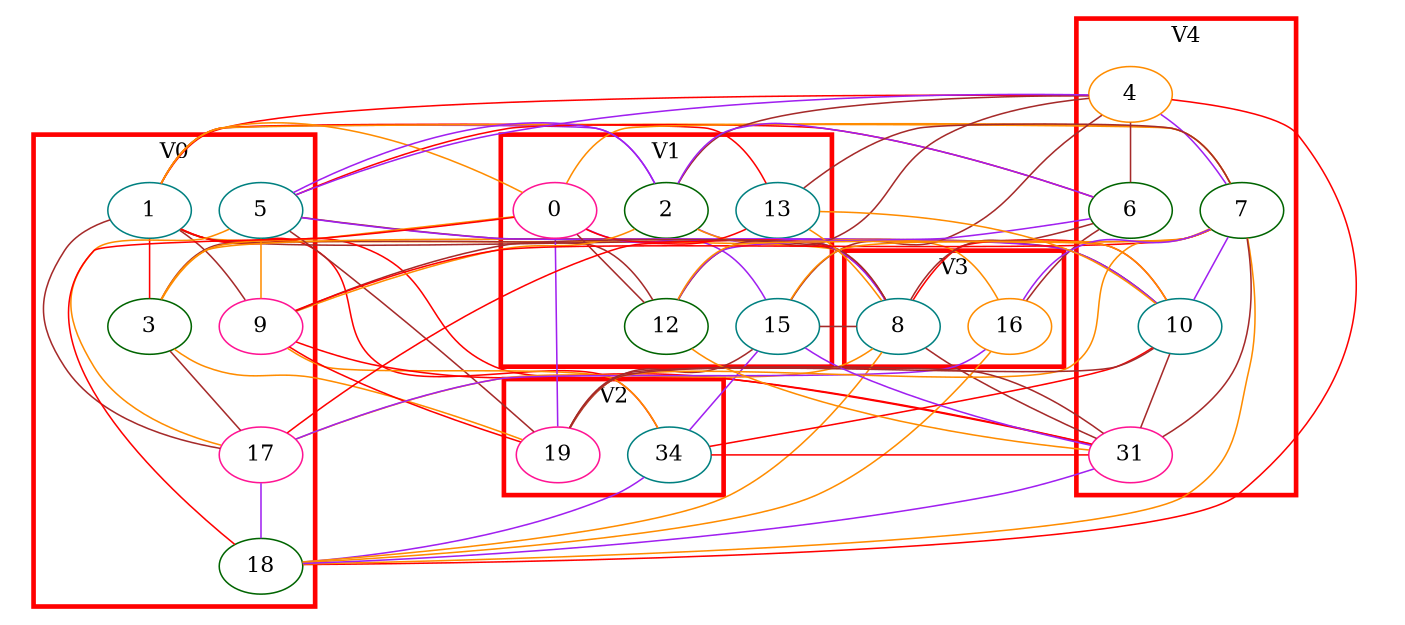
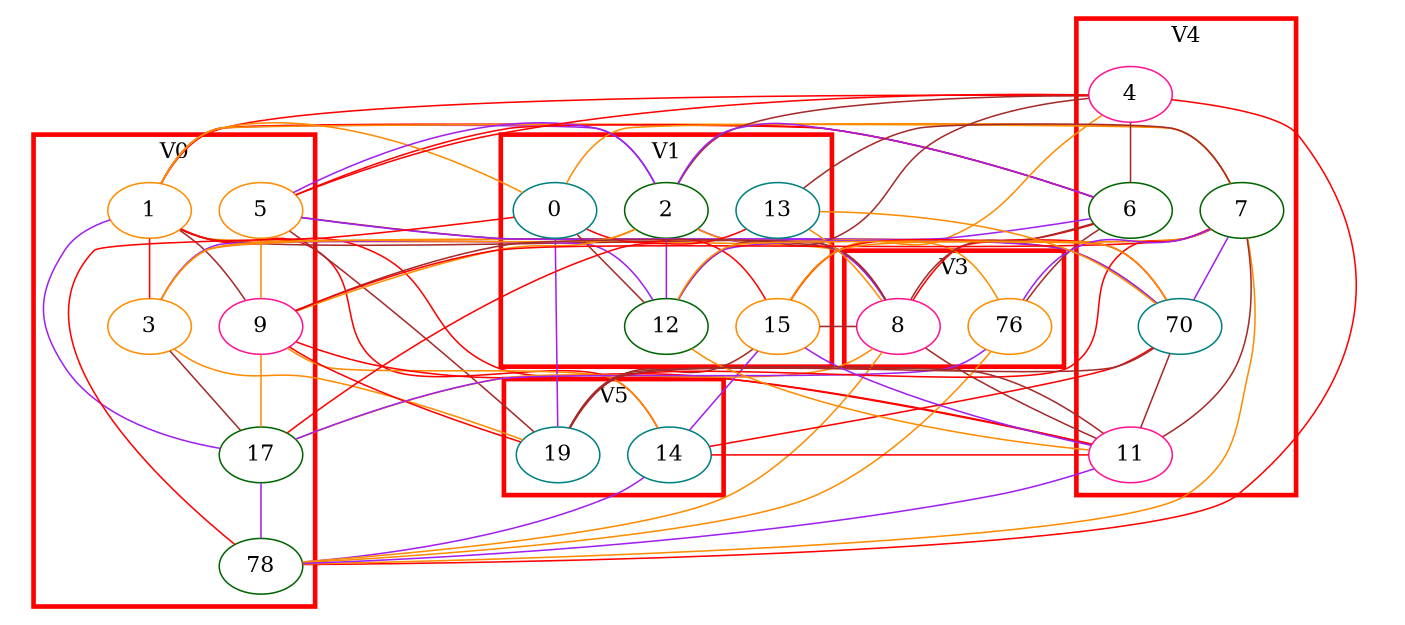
(1131, 94) -> (1131, 94)
(687, 109) -> (687, 109)
(464, 124) -> (620, 125)
(1197, 146) -> none
(150, 210) -> (150, 210)
(261, 210) -> (261, 210)
(555, 210) -> (555, 210)
(988, 215) -> (988, 215)
(327, 238) -> (387, 241)
(746, 240) -> none
none -> (932, 240)
(406, 241) -> (406, 241)
(734, 259) -> (734, 259)
none -> (666, 269)
(150, 326) -> (150, 326)
(778, 326) -> (778, 326)
(898, 326) -> (898, 326)
(1010, 326) -> (1010, 326)
(1180, 326) -> (1180, 326)
(1093, 339) -> (1093, 339)
(92, 363) -> (261, 391)
(64, 366) -> (64, 366)
(614, 397) -> (614, 397)
(261, 455) -> (261, 455)
(558, 455) -> (558, 455)
(669, 455) -> (669, 455)
(1131, 455) -> (1131, 455)
(261, 566) -> (261, 566)
